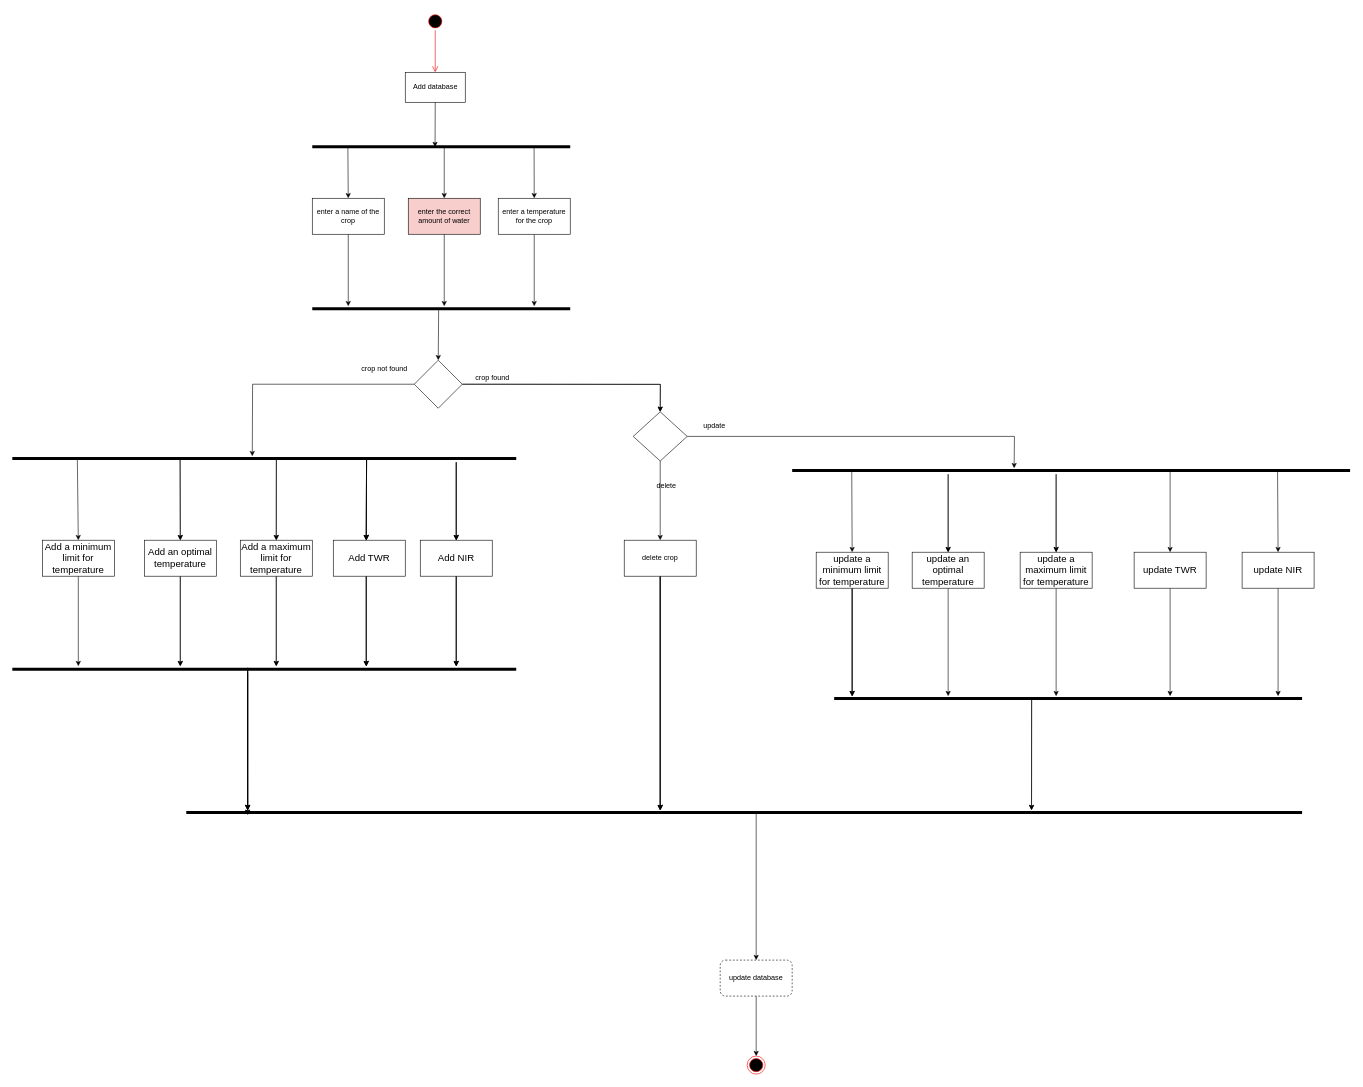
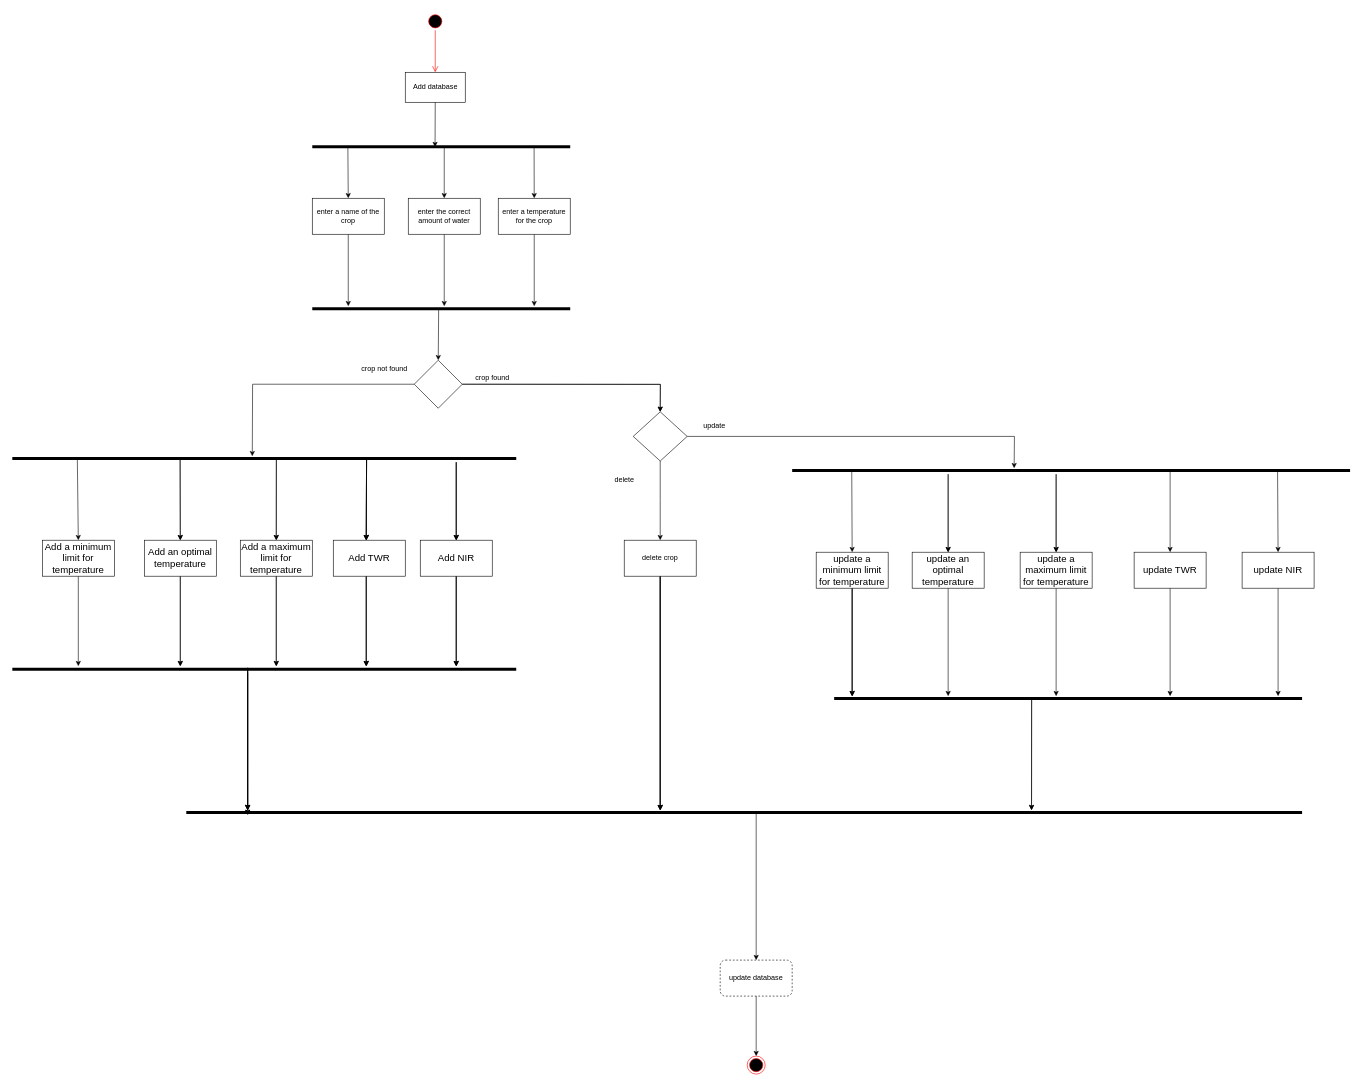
(444, 216) -> (444, 216)
(666, 486) -> (624, 480)
